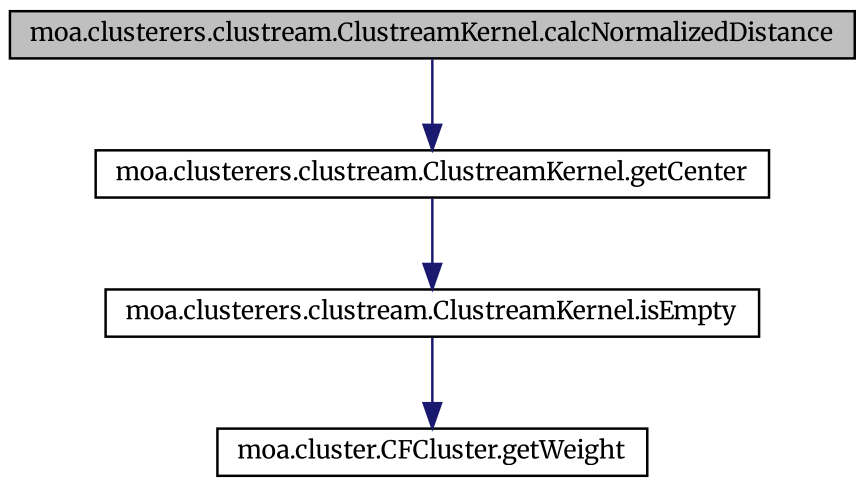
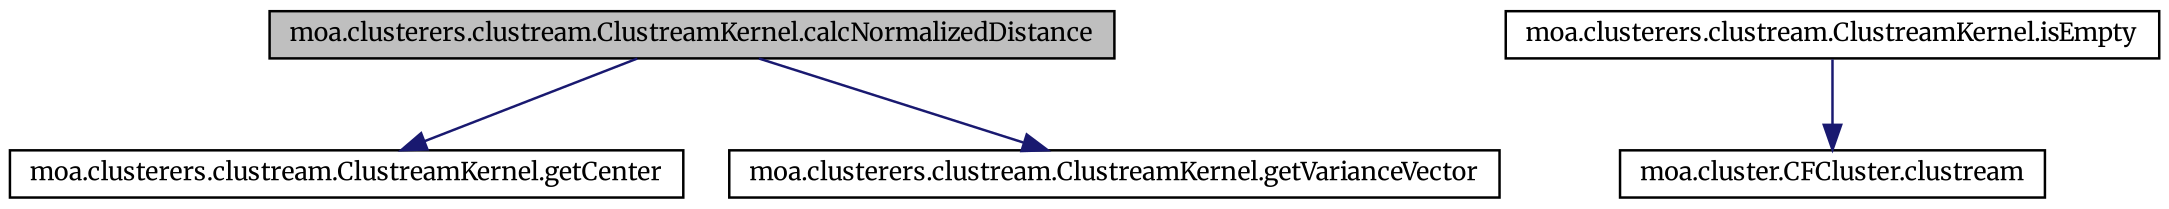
none -> (1114, 174)
(432, 231) -> none
(432, 452) -> (1832, 174)
